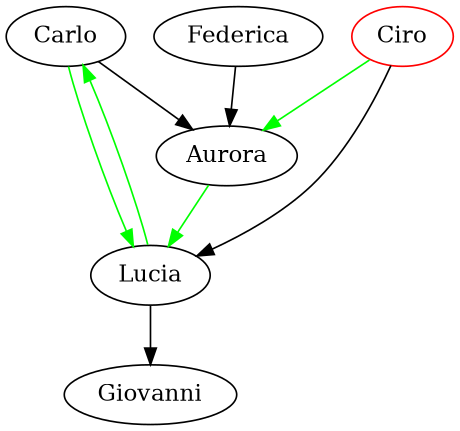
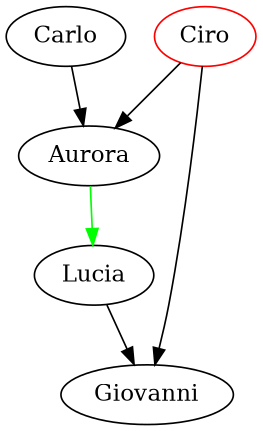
(238, 36) -> none
(323, 90) -> (154, 89)
(95, 150) -> none
(121, 162) -> none
(321, 176) -> (185, 208)
